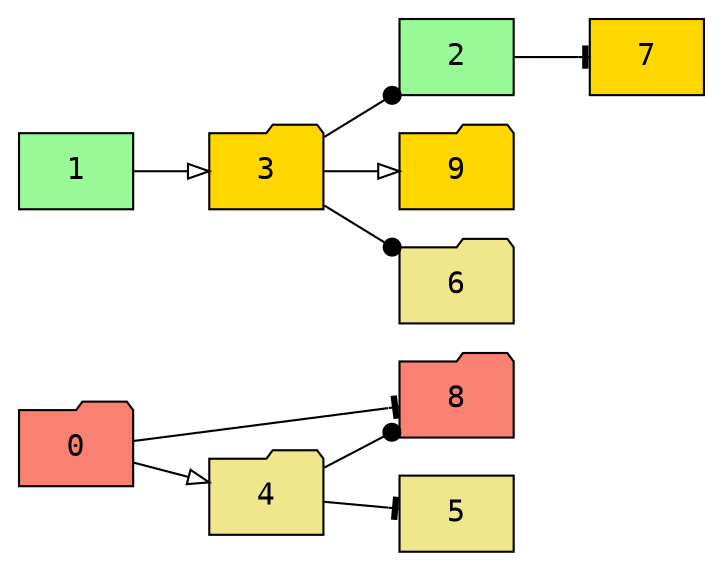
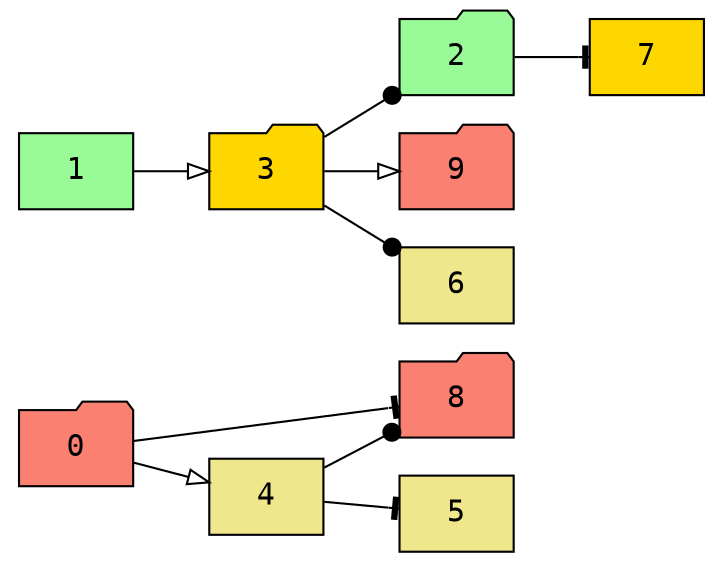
(457, 57) -> (457, 57)
(457, 171) -> (457, 171)
(457, 285) -> (457, 285)
(266, 497) -> (266, 497)
